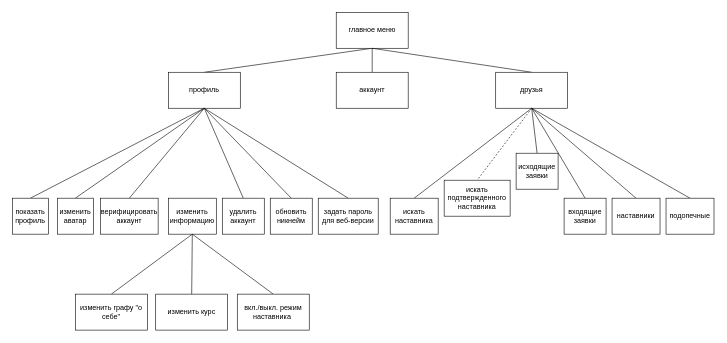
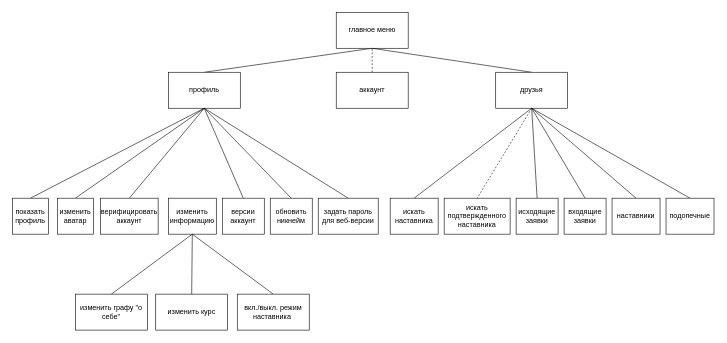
(372, 61) -> (372, 61)
(537, 171) -> (537, 216)
(477, 198) -> (477, 216)
(243, 216) -> (243, 216)
